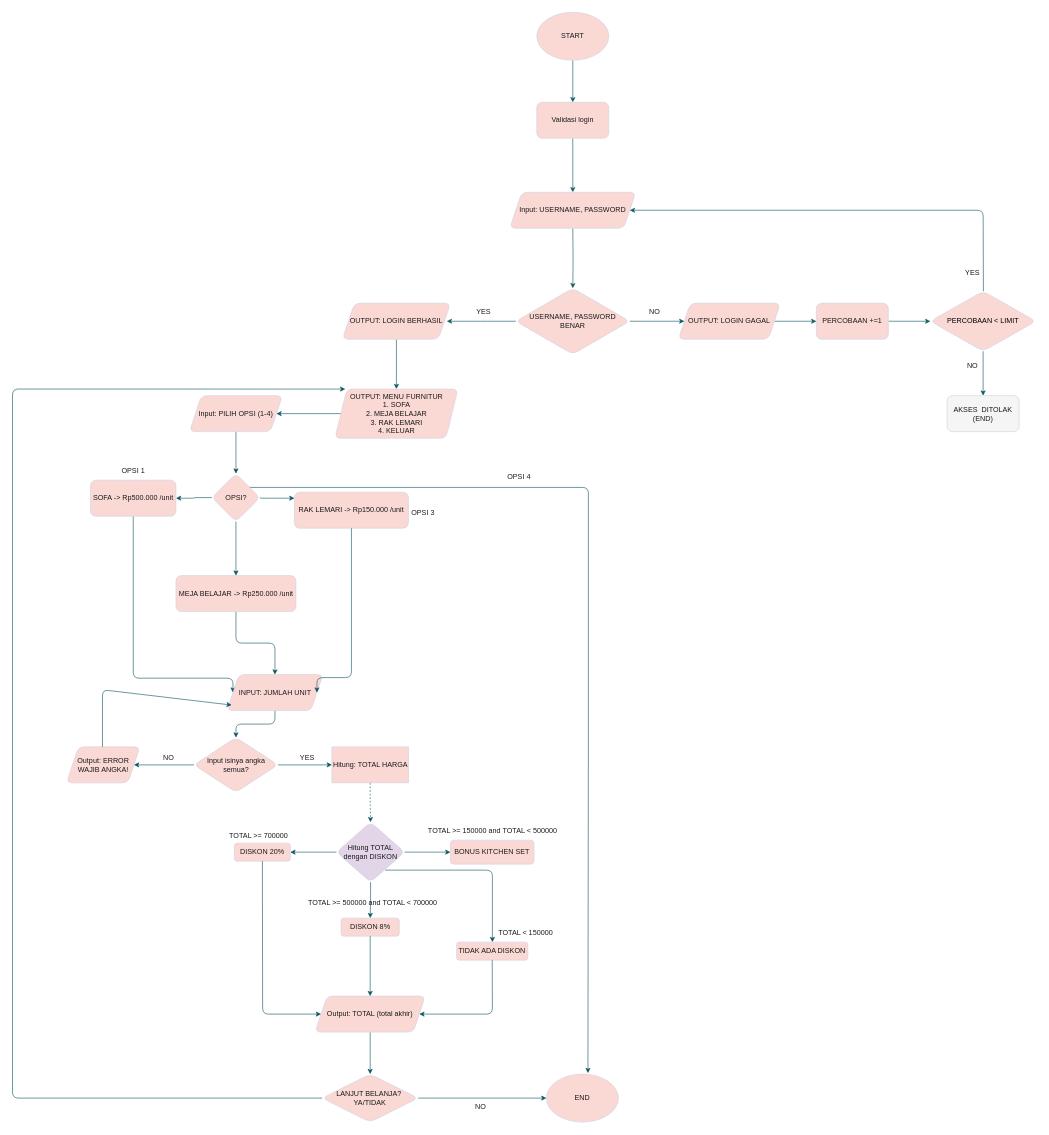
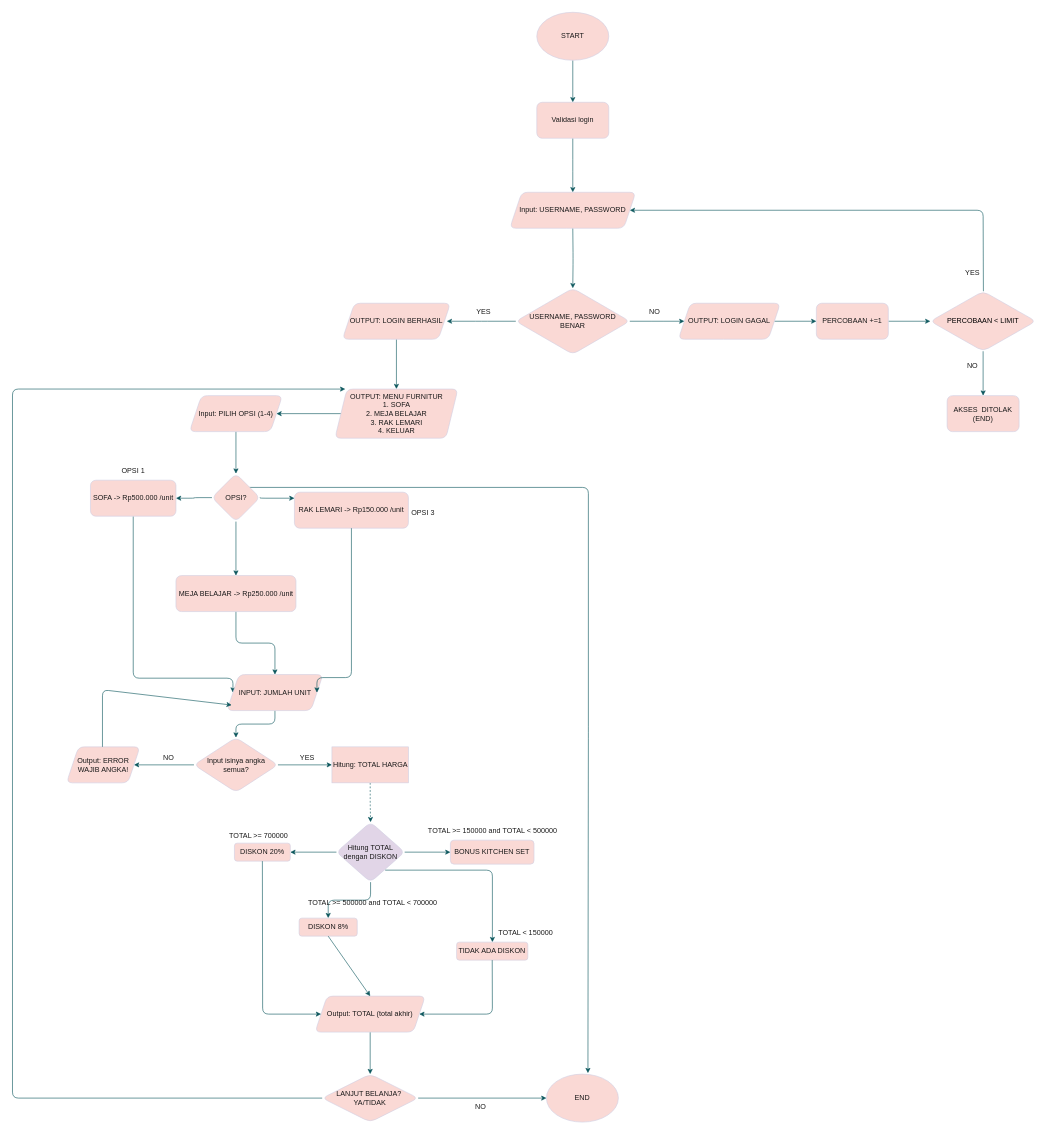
(983, 414) -> (983, 414)
(519, 477) -> none
(370, 927) -> (328, 927)
